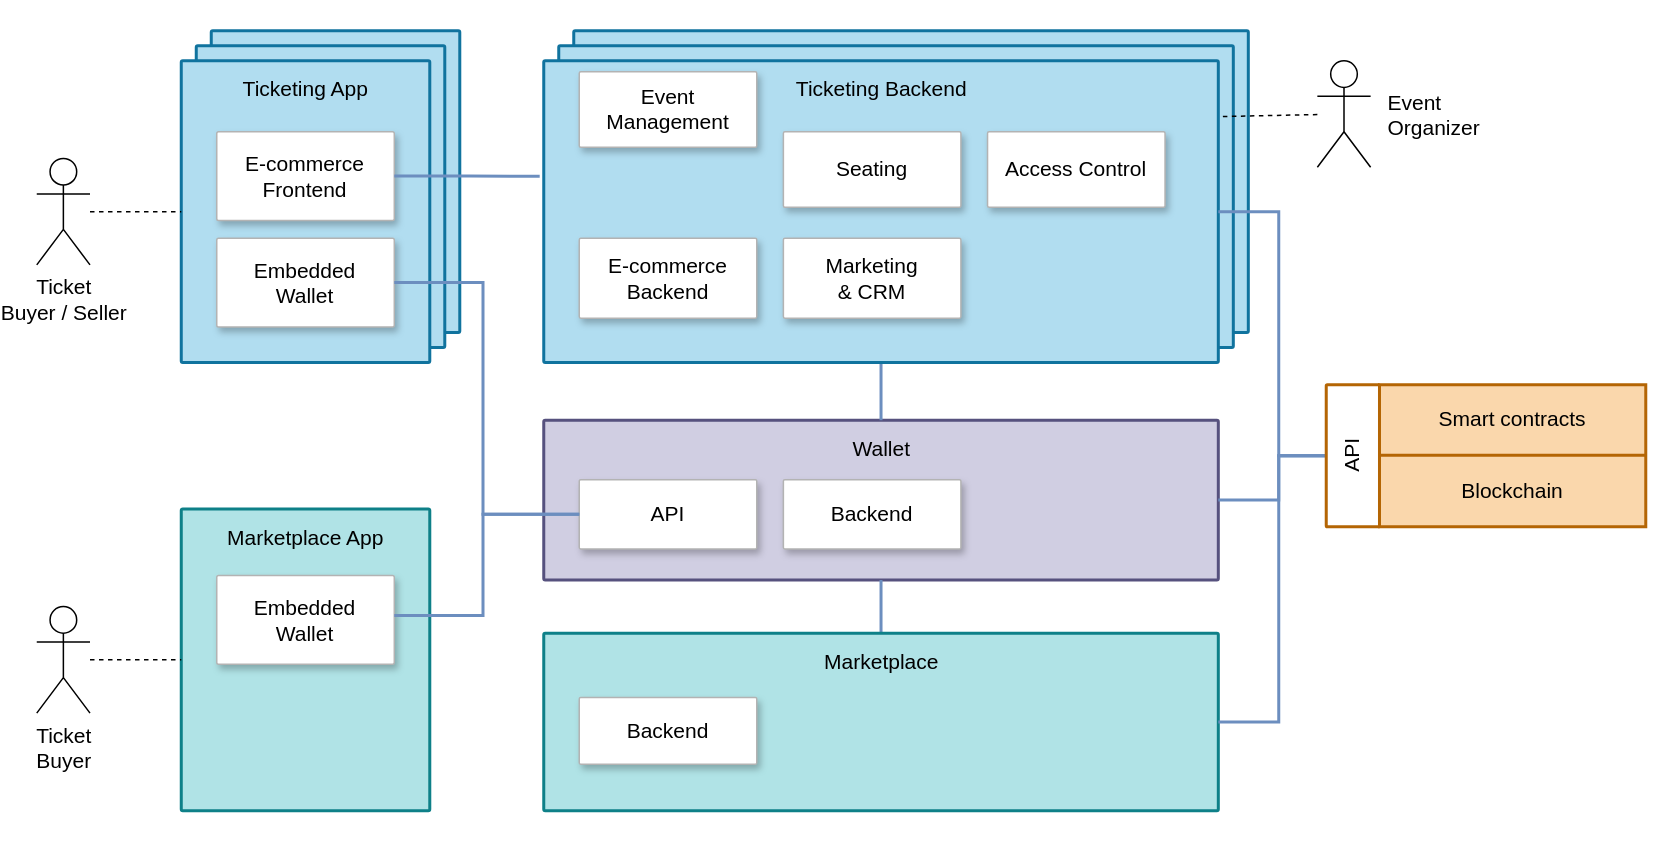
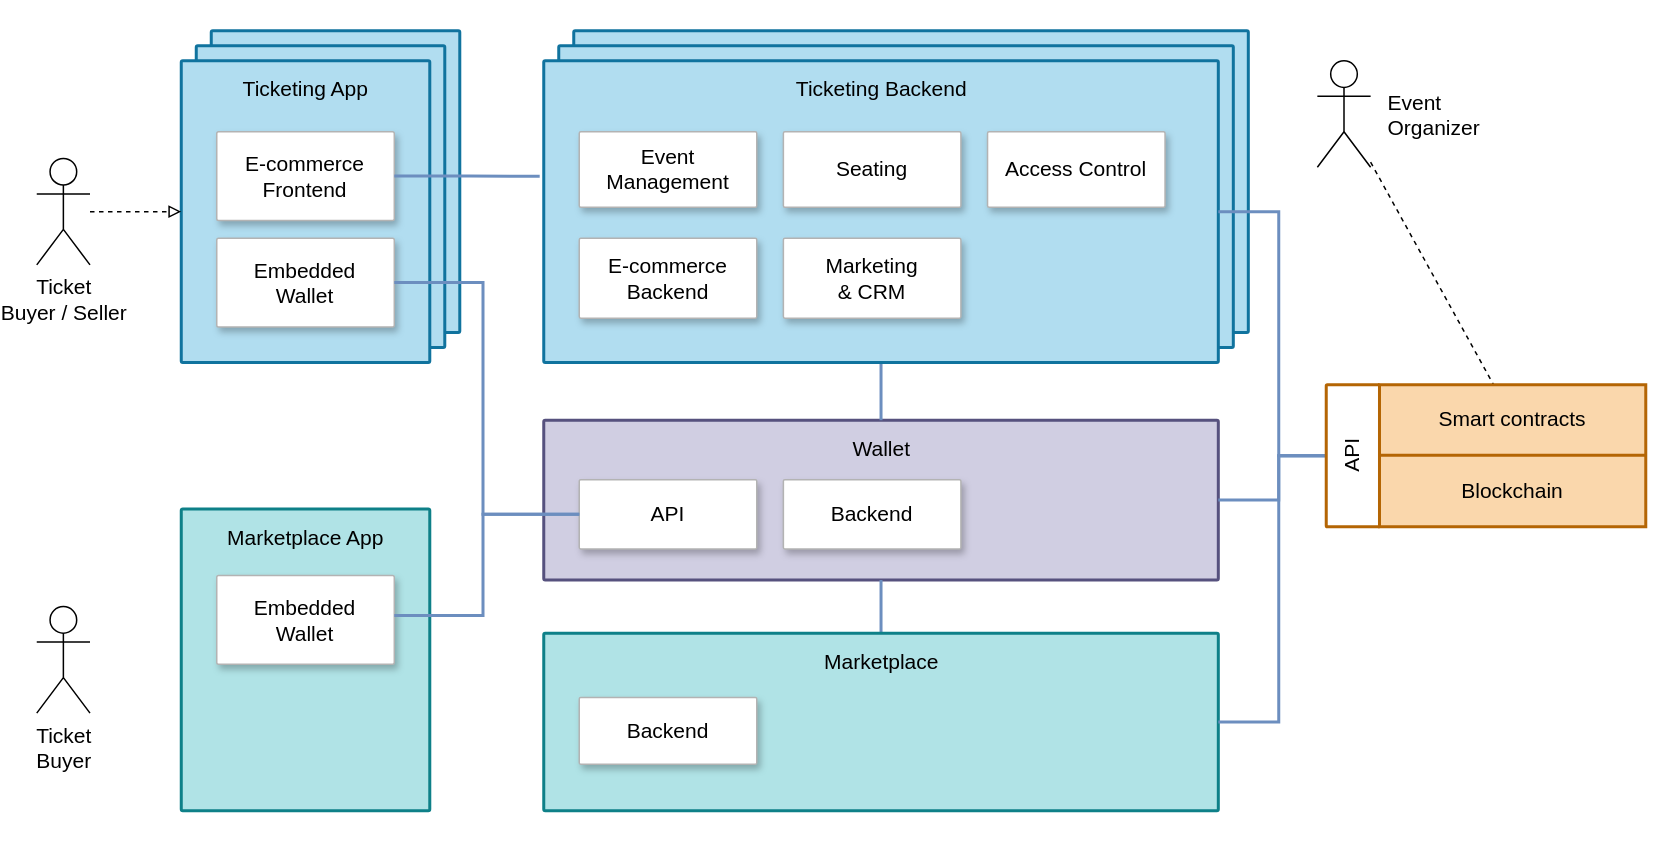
(668, 109) -> (668, 169)
(1269, 116) -> (1431, 271)
(173, 212) -> (167, 212)
(135, 660) -> none
